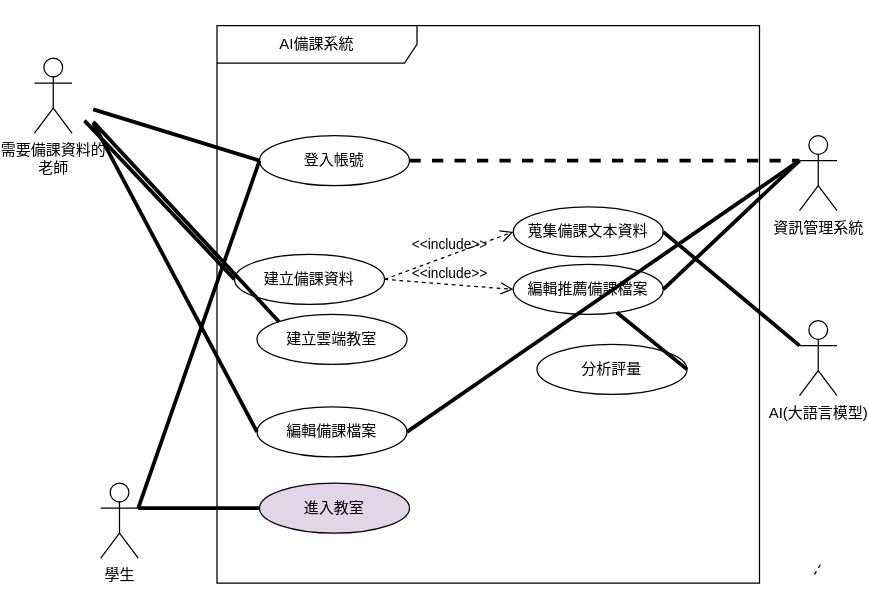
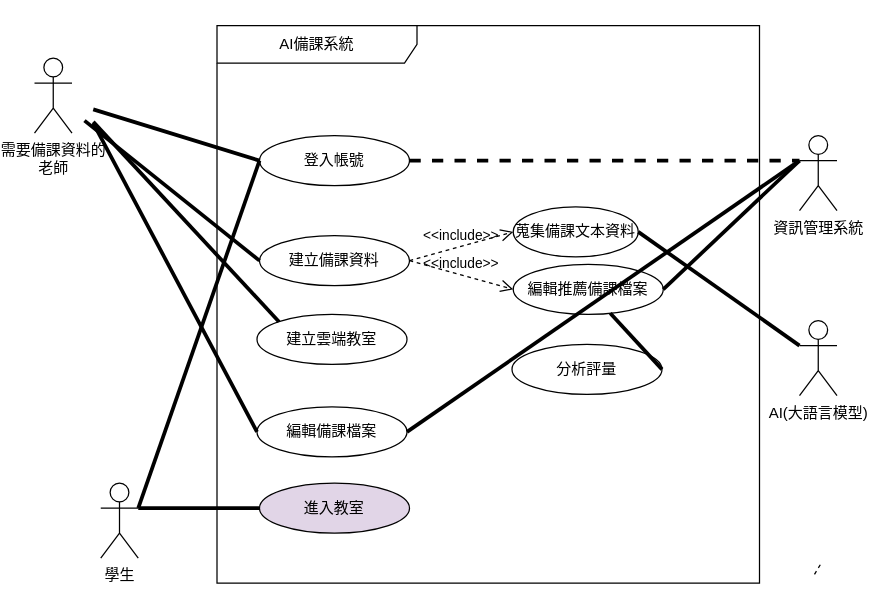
(588, 232) -> (576, 232)
(309, 279) -> (334, 261)
(612, 369) -> (587, 369)
